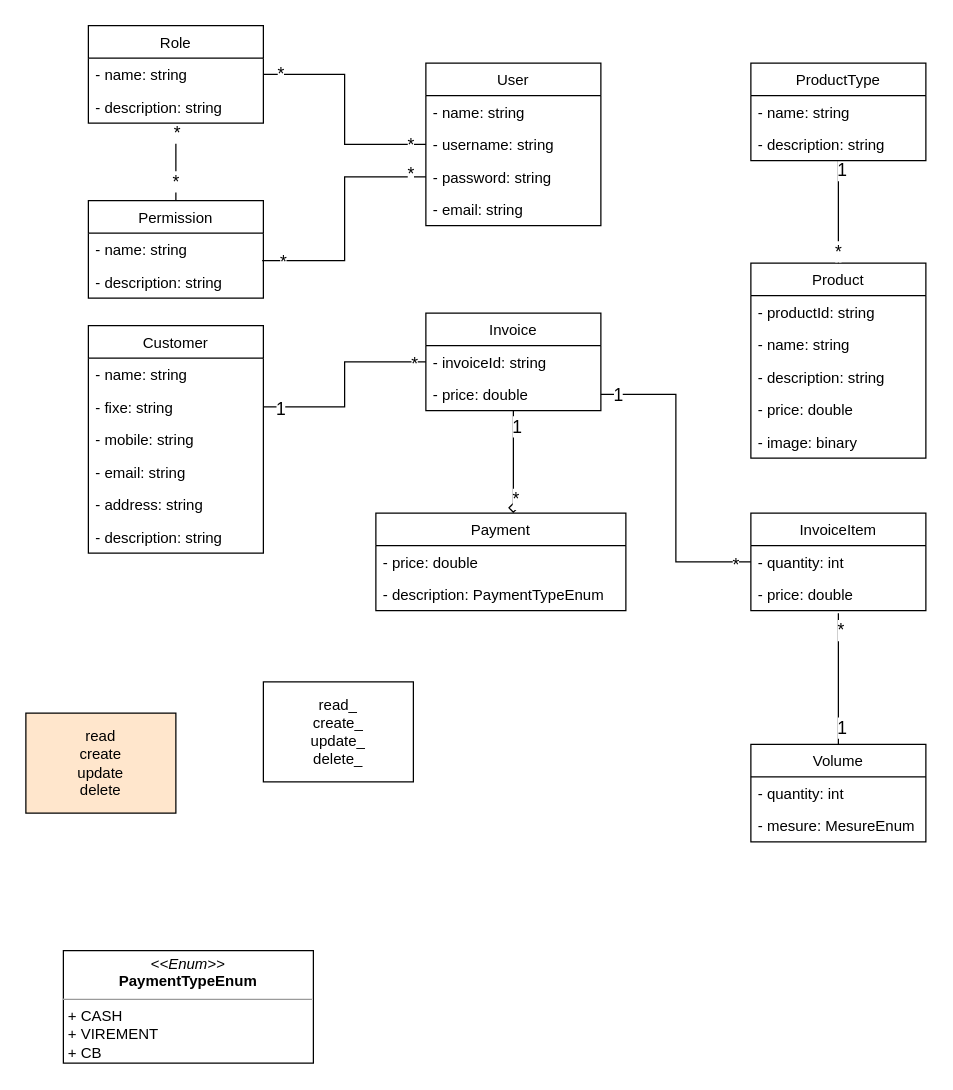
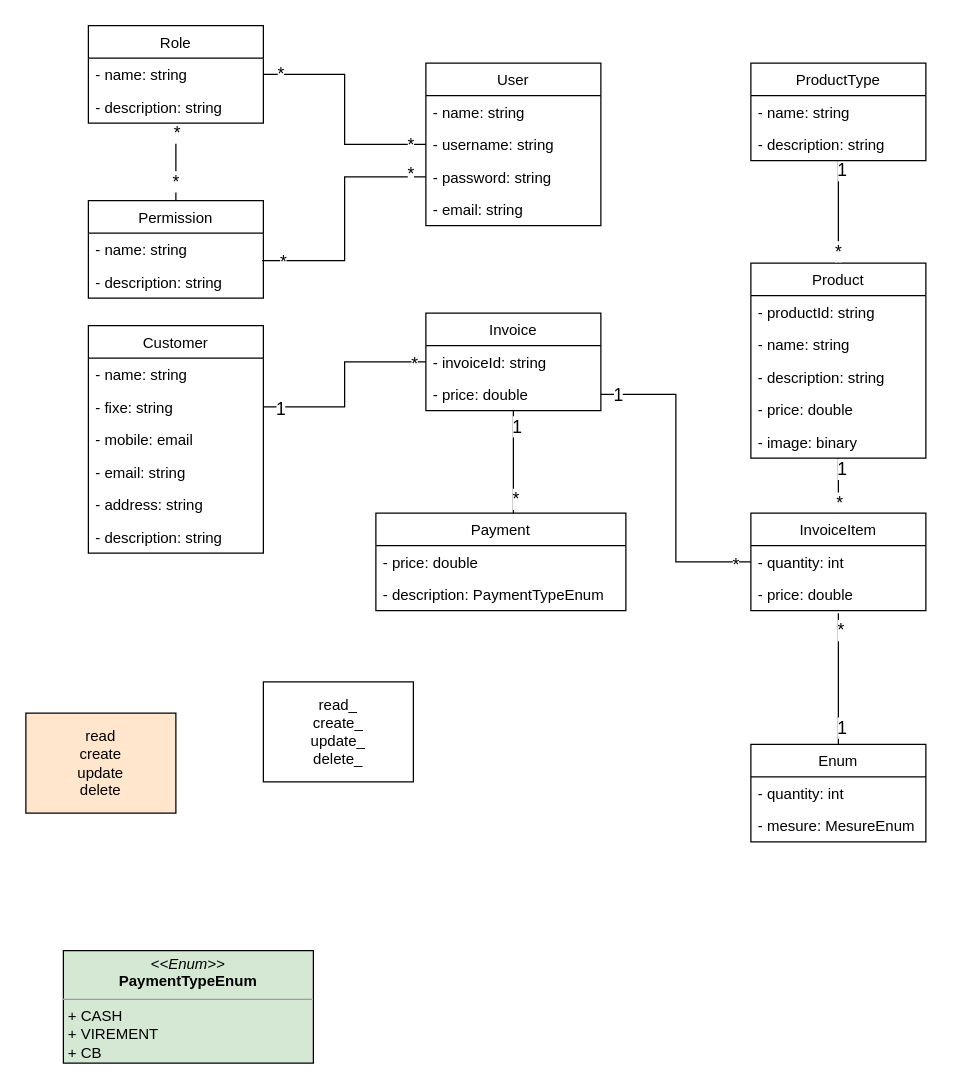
(151, 440) -> (144, 440)
none -> (838, 482)
(513, 502) -> (513, 506)
(838, 761) -> (838, 761)
(188, 1007) -> (188, 1007)
